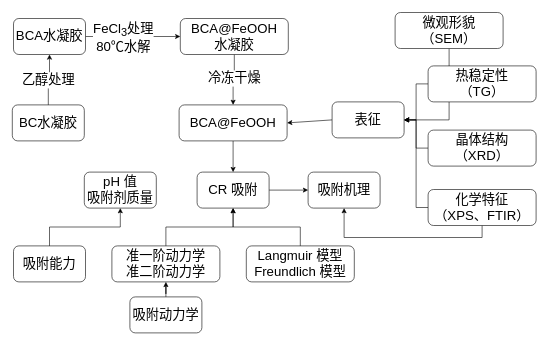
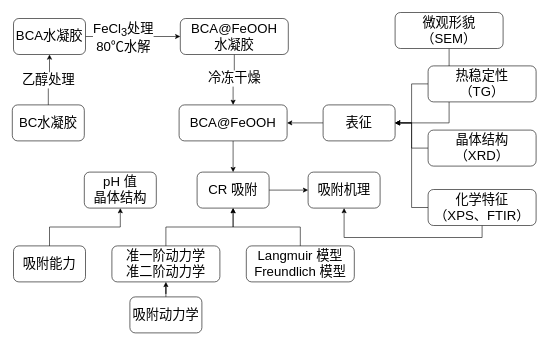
(368, 120) -> (359, 123)
(120, 190) -> (120, 190)
